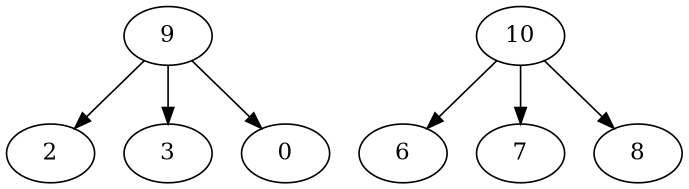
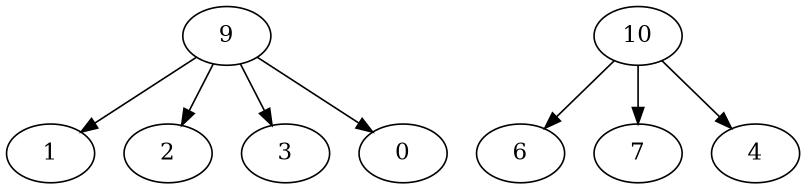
none -> (51, 153)
(638, 153) -> (756, 153)
